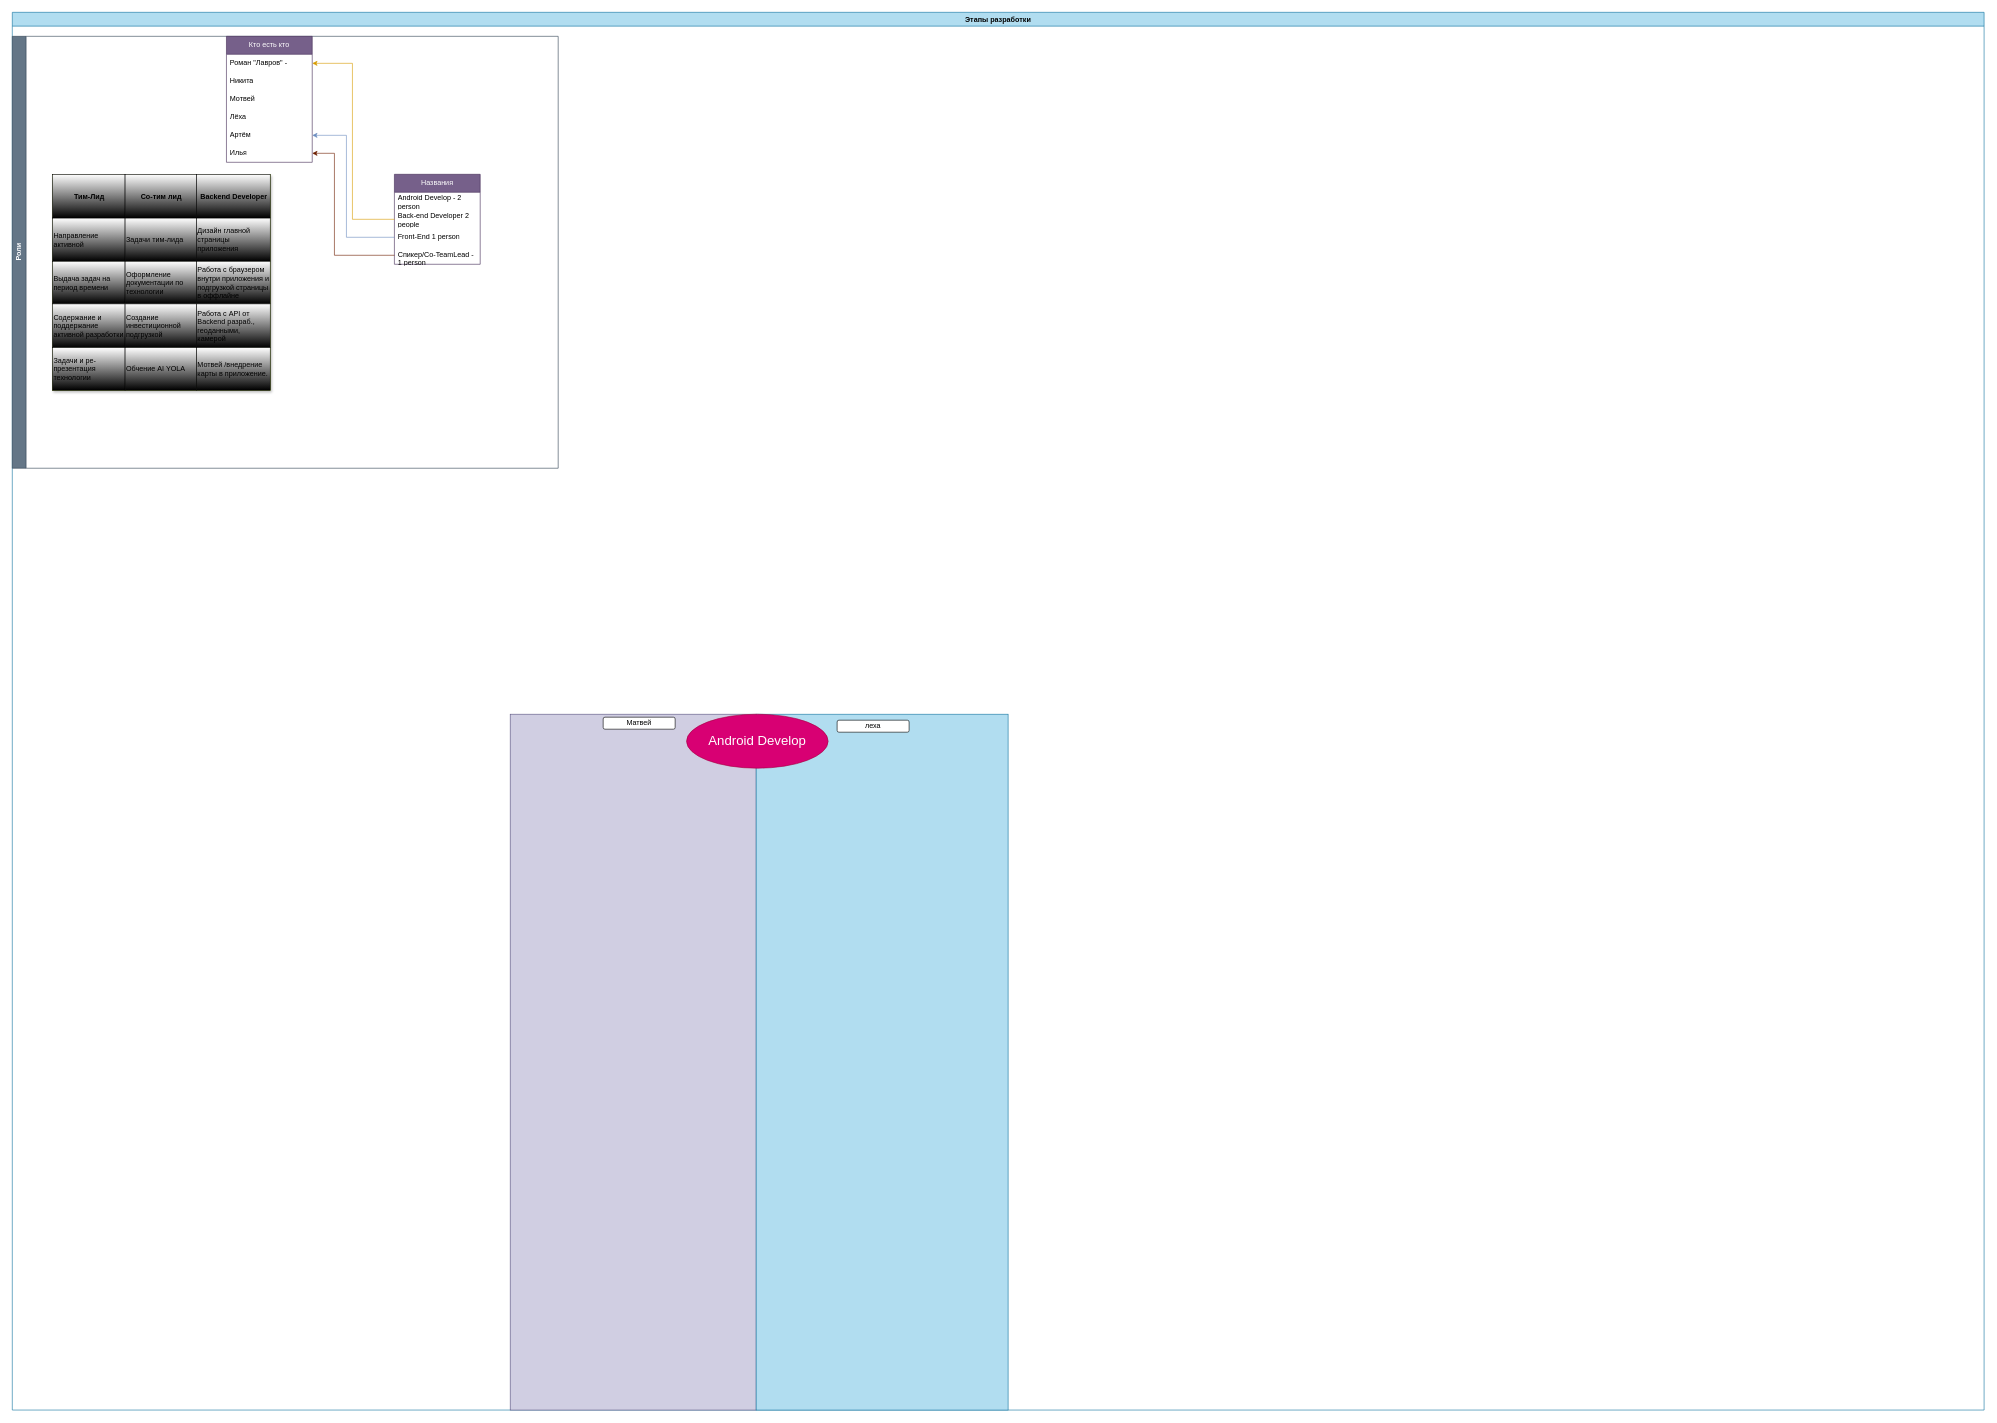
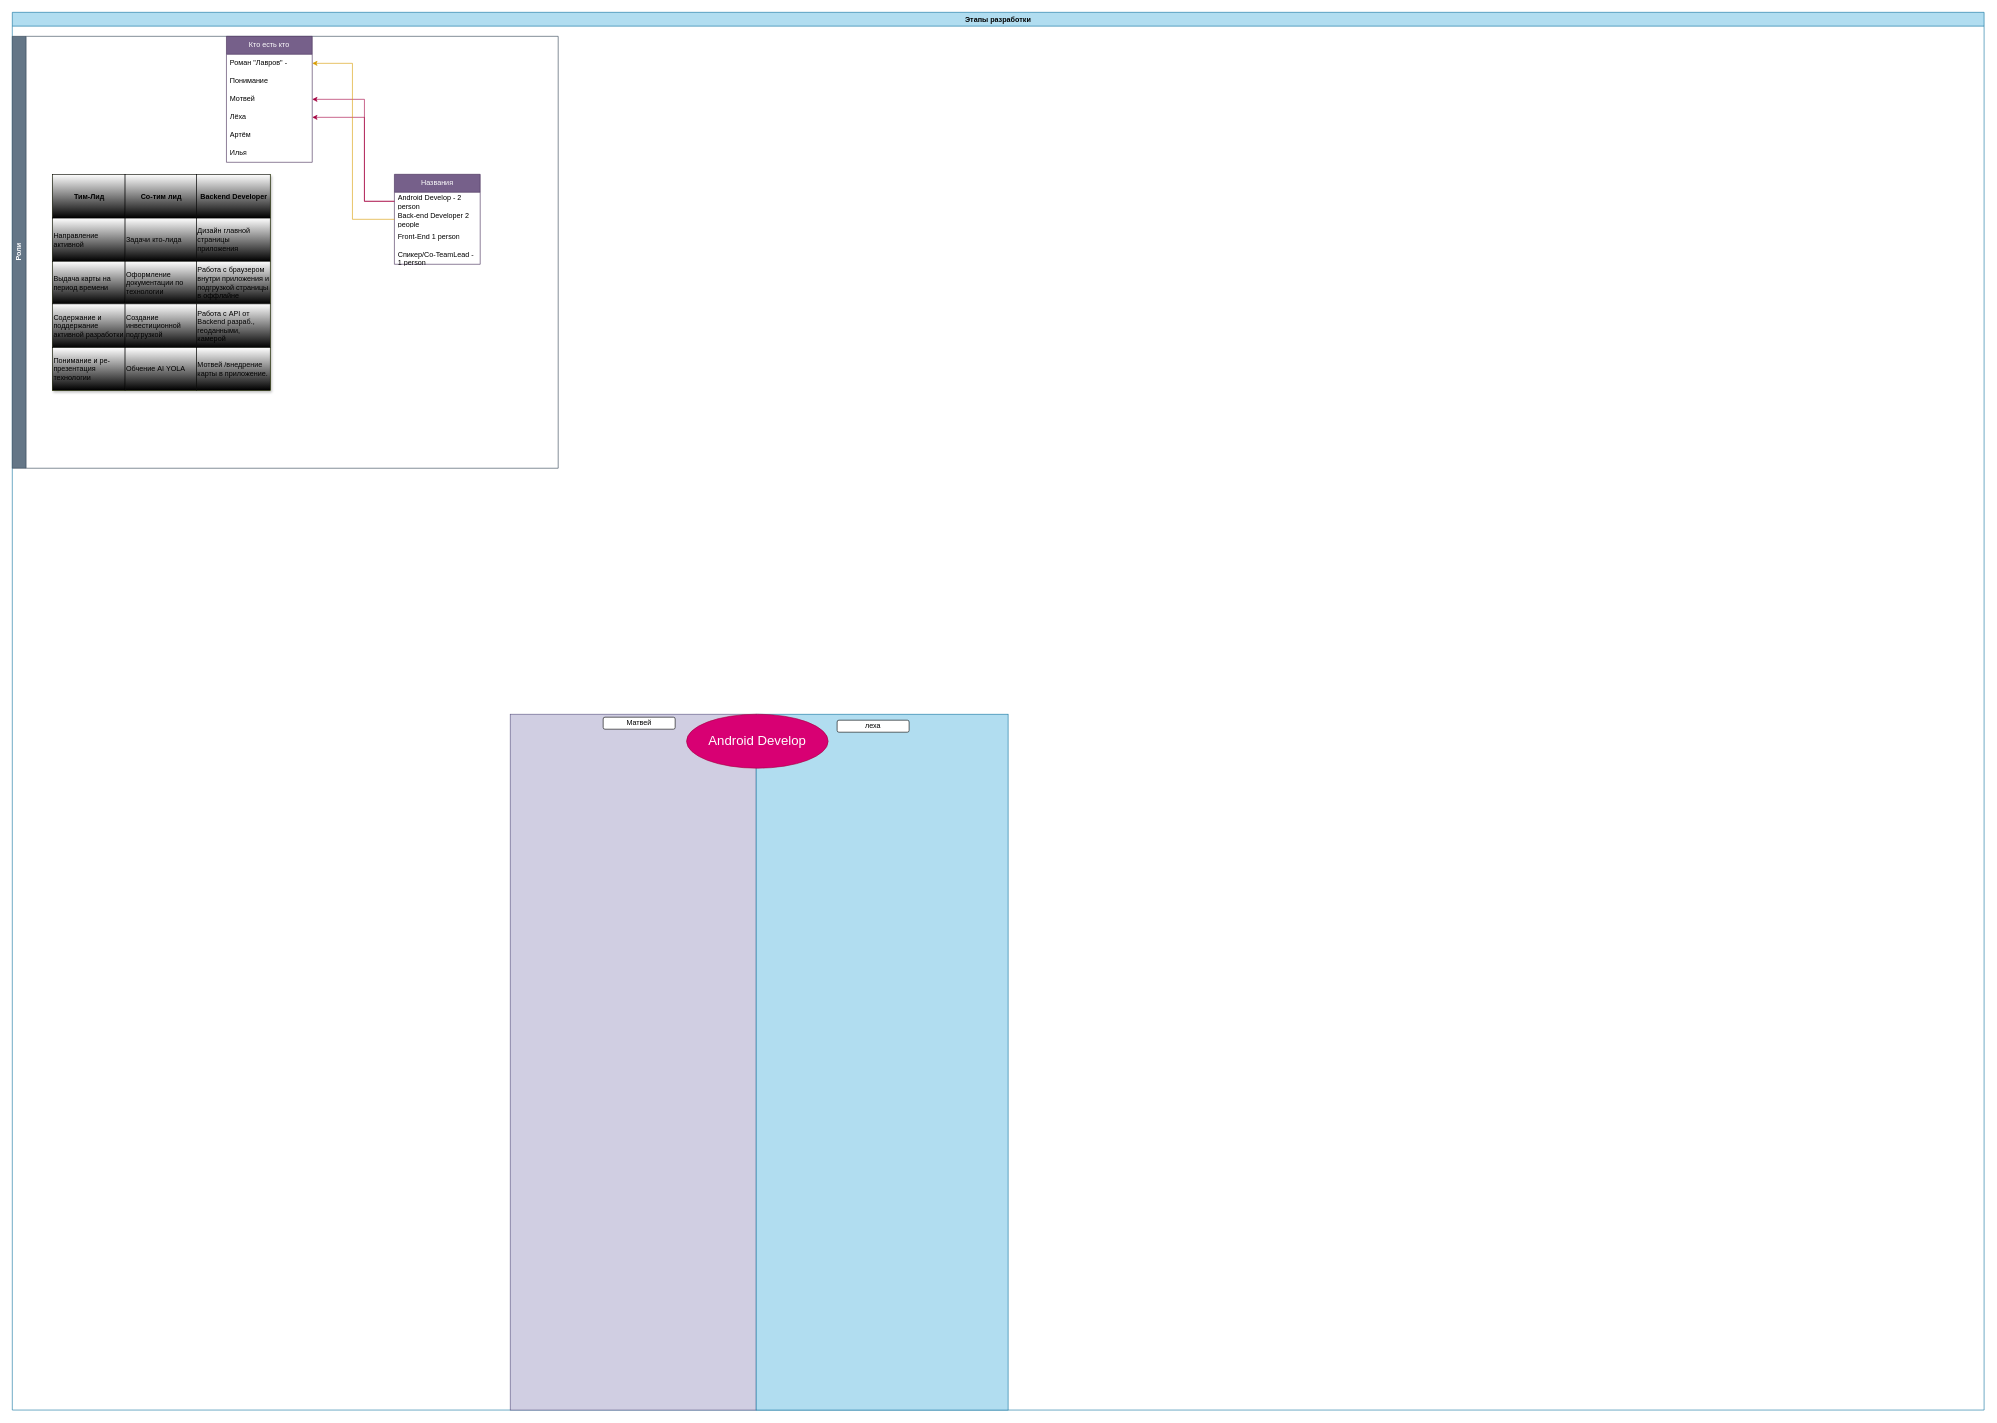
(242, 81) -> (248, 81)
none -> (365, 106)
none -> (317, 117)
(347, 186) -> none
(335, 204) -> none
(156, 240) -> (156, 240)
(89, 283) -> (89, 283)
(89, 369) -> (89, 369)
